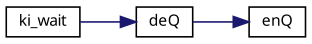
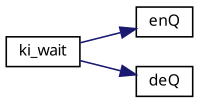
(213, 22) -> (100, 38)
